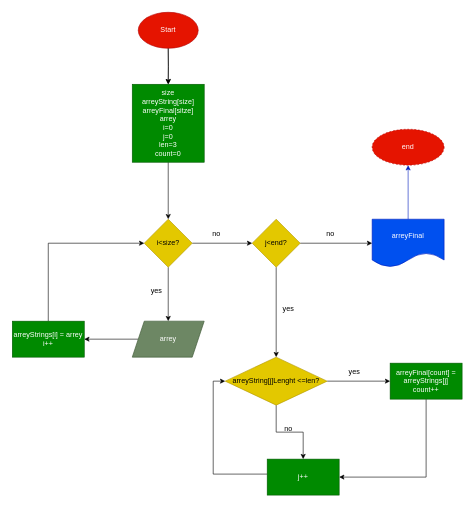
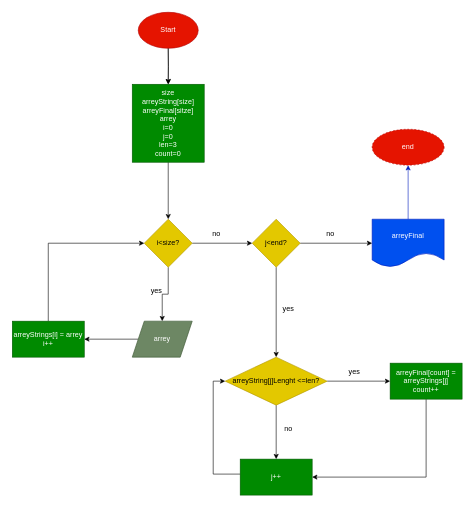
(168, 339) -> (162, 339)
(303, 477) -> (276, 477)
